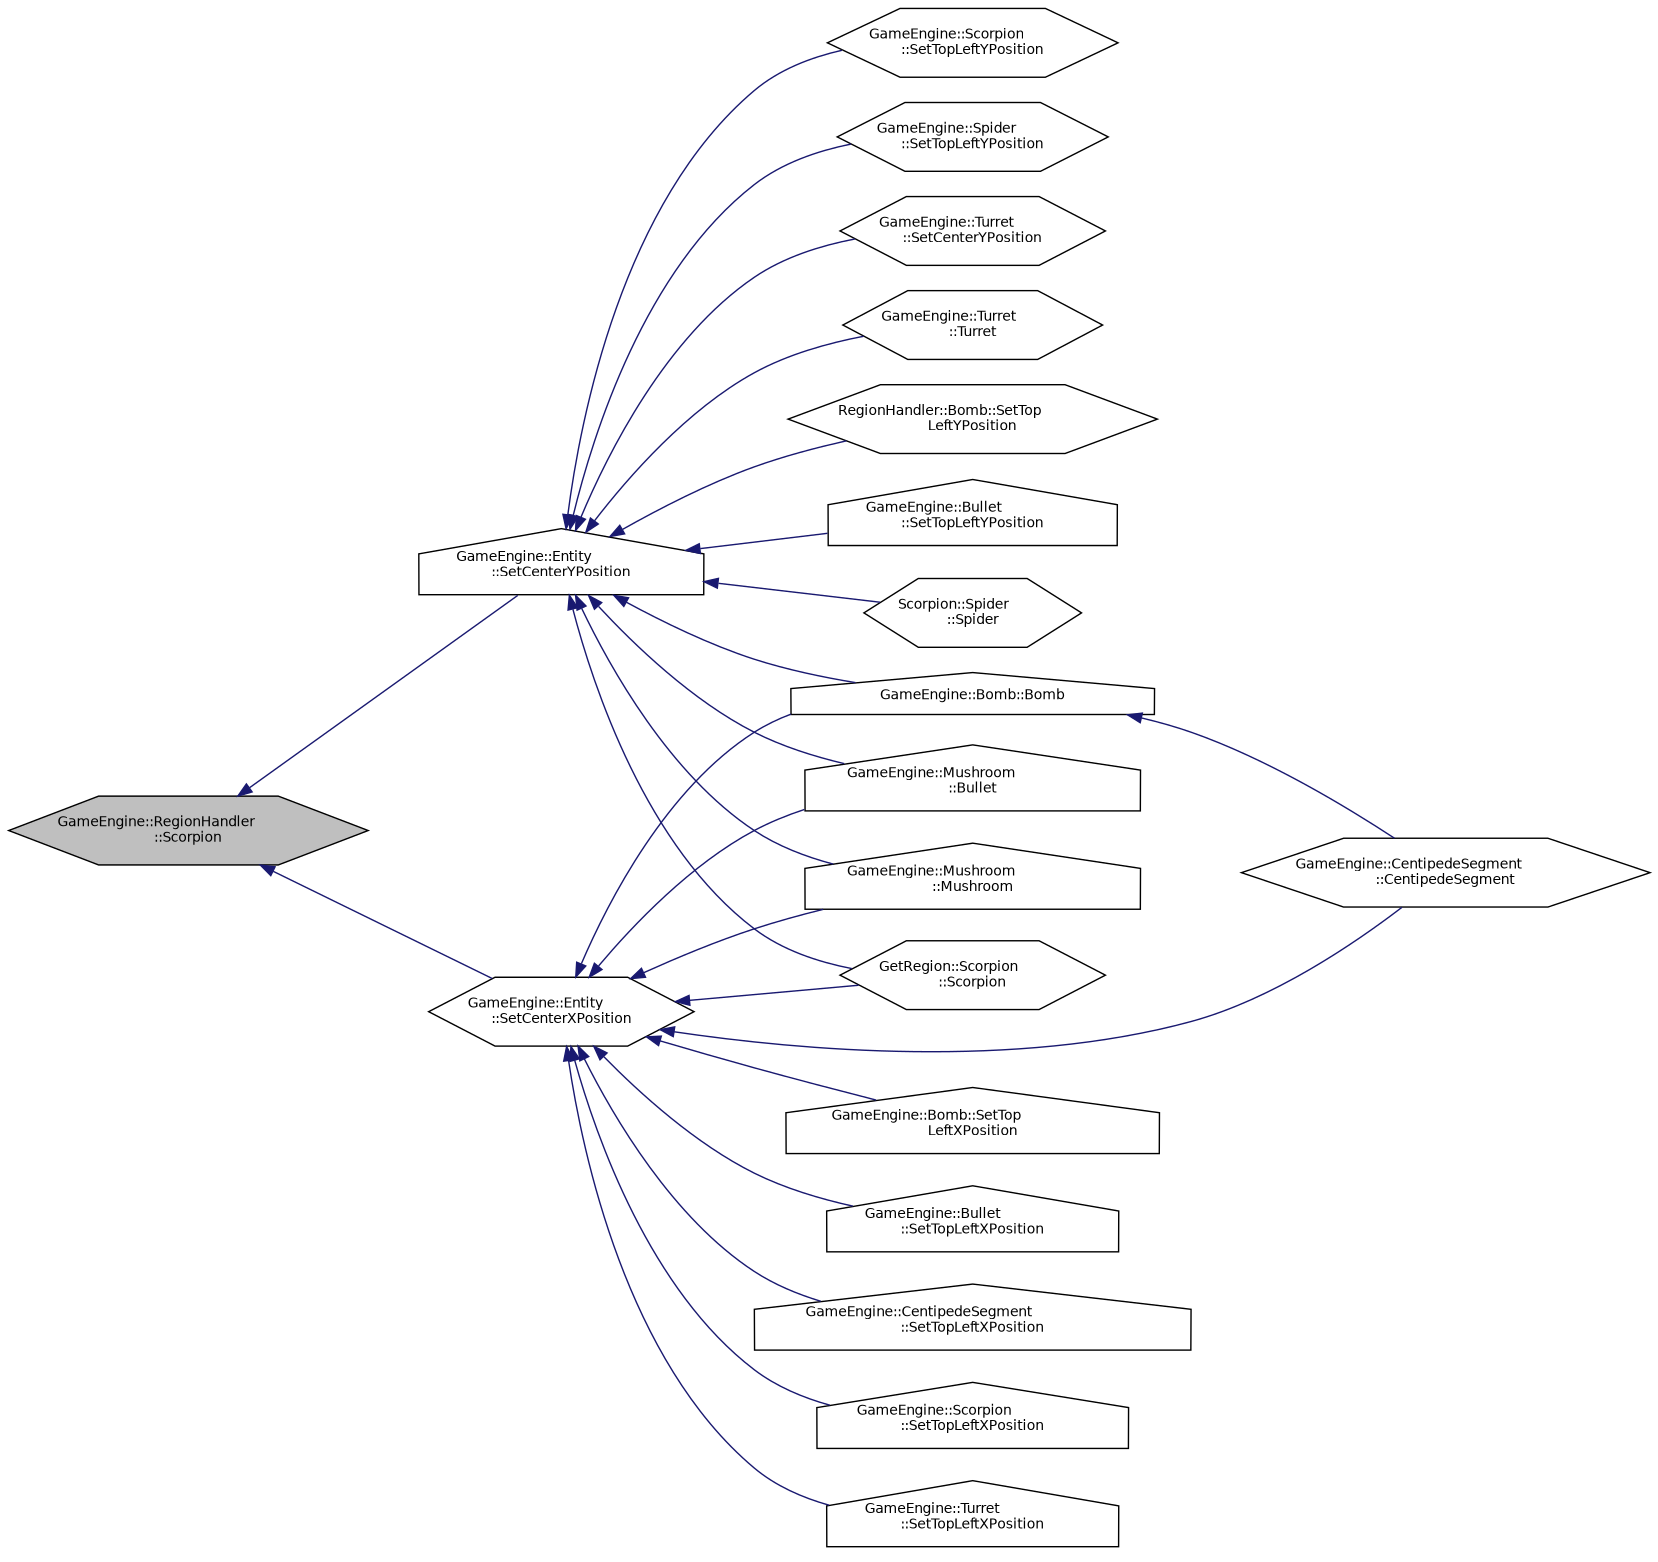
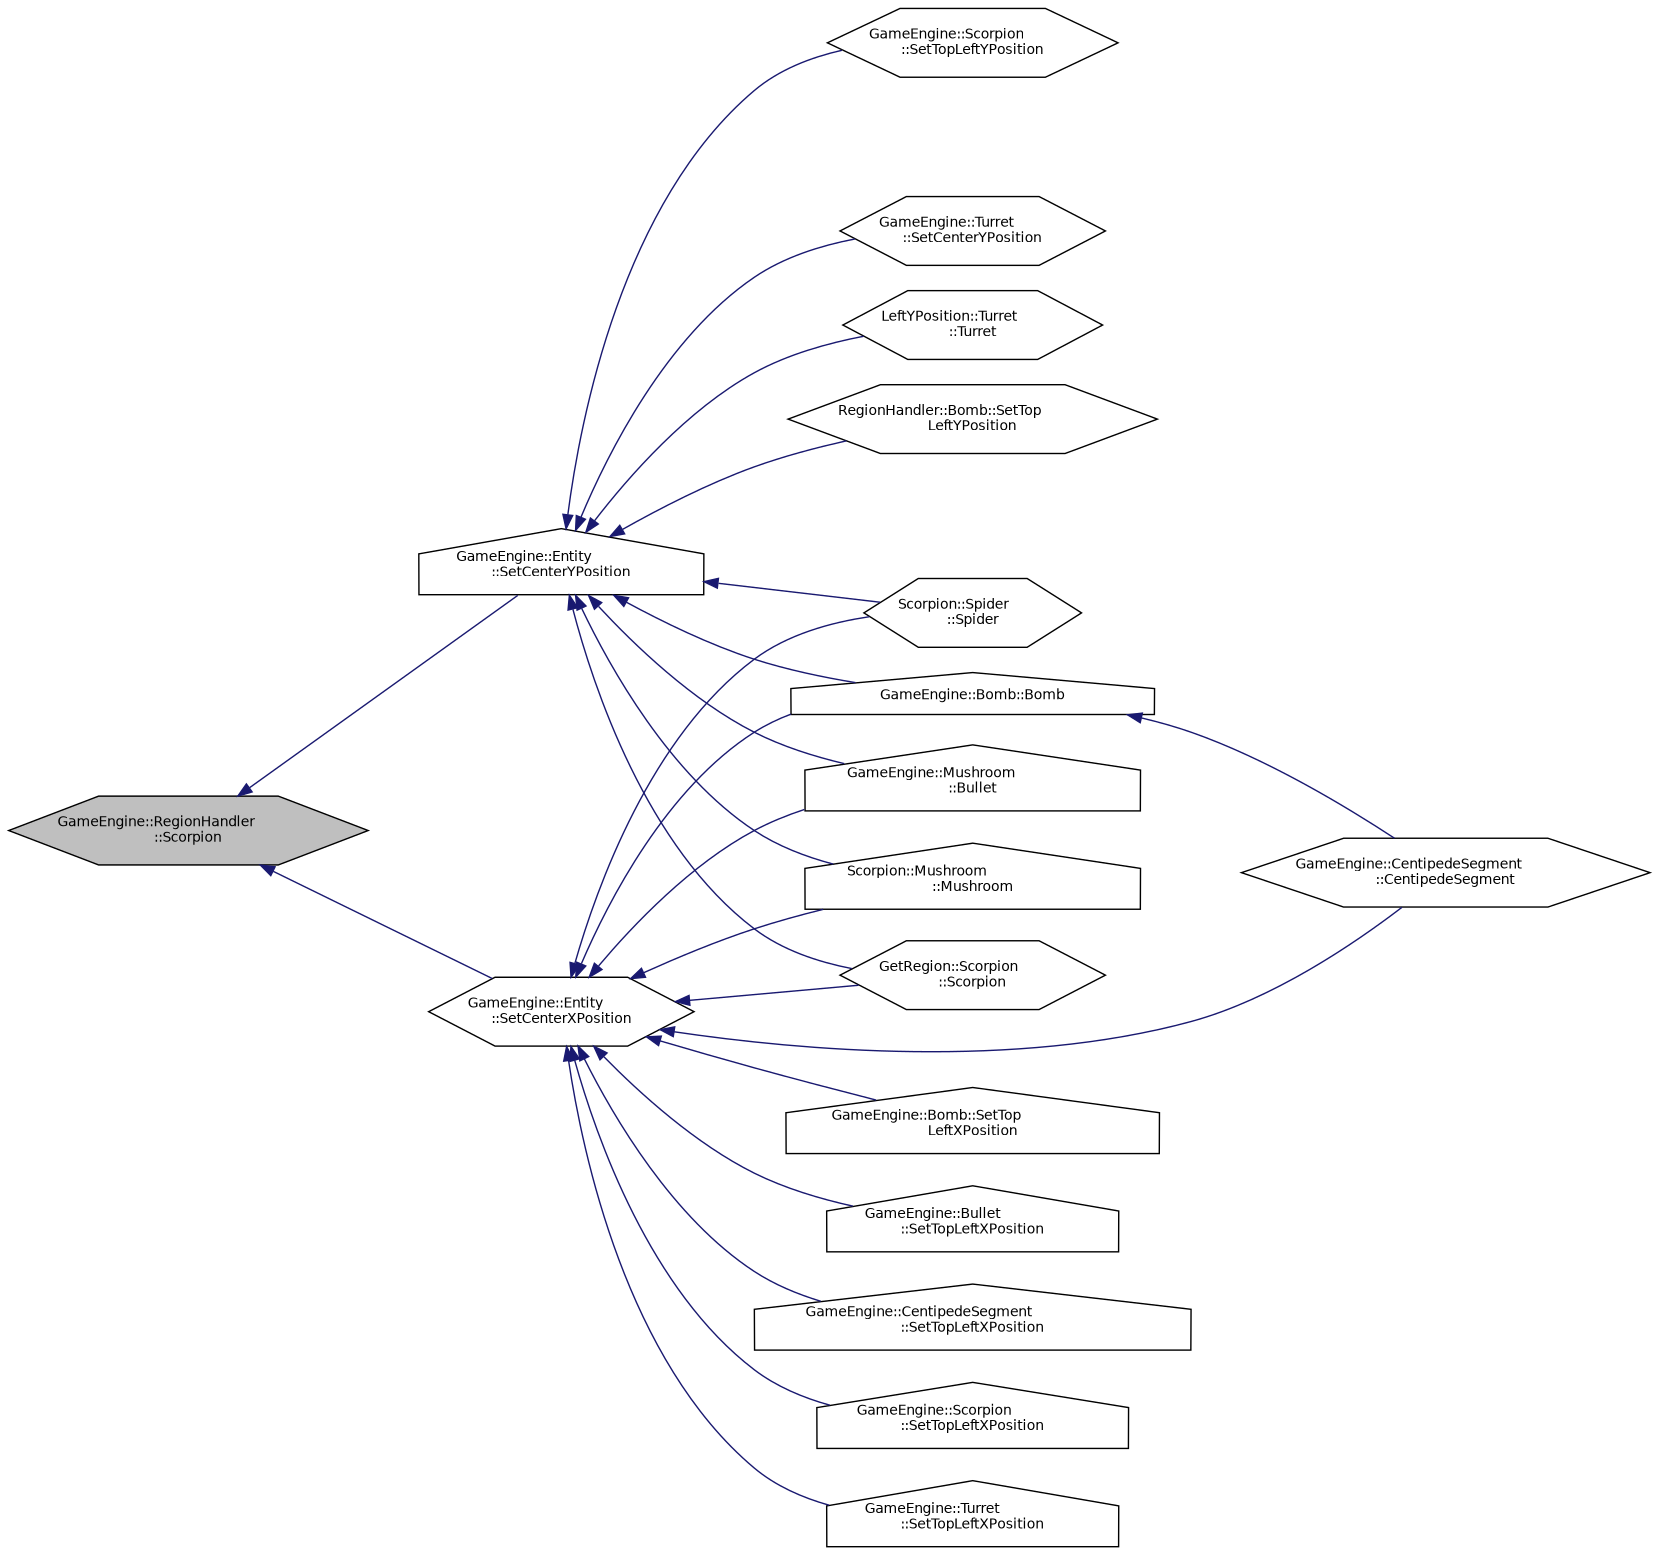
(973, 137) -> none
(973, 325) -> (973, 325)
(973, 516) -> none
none -> (681, 735)
(973, 880) -> (973, 880)
